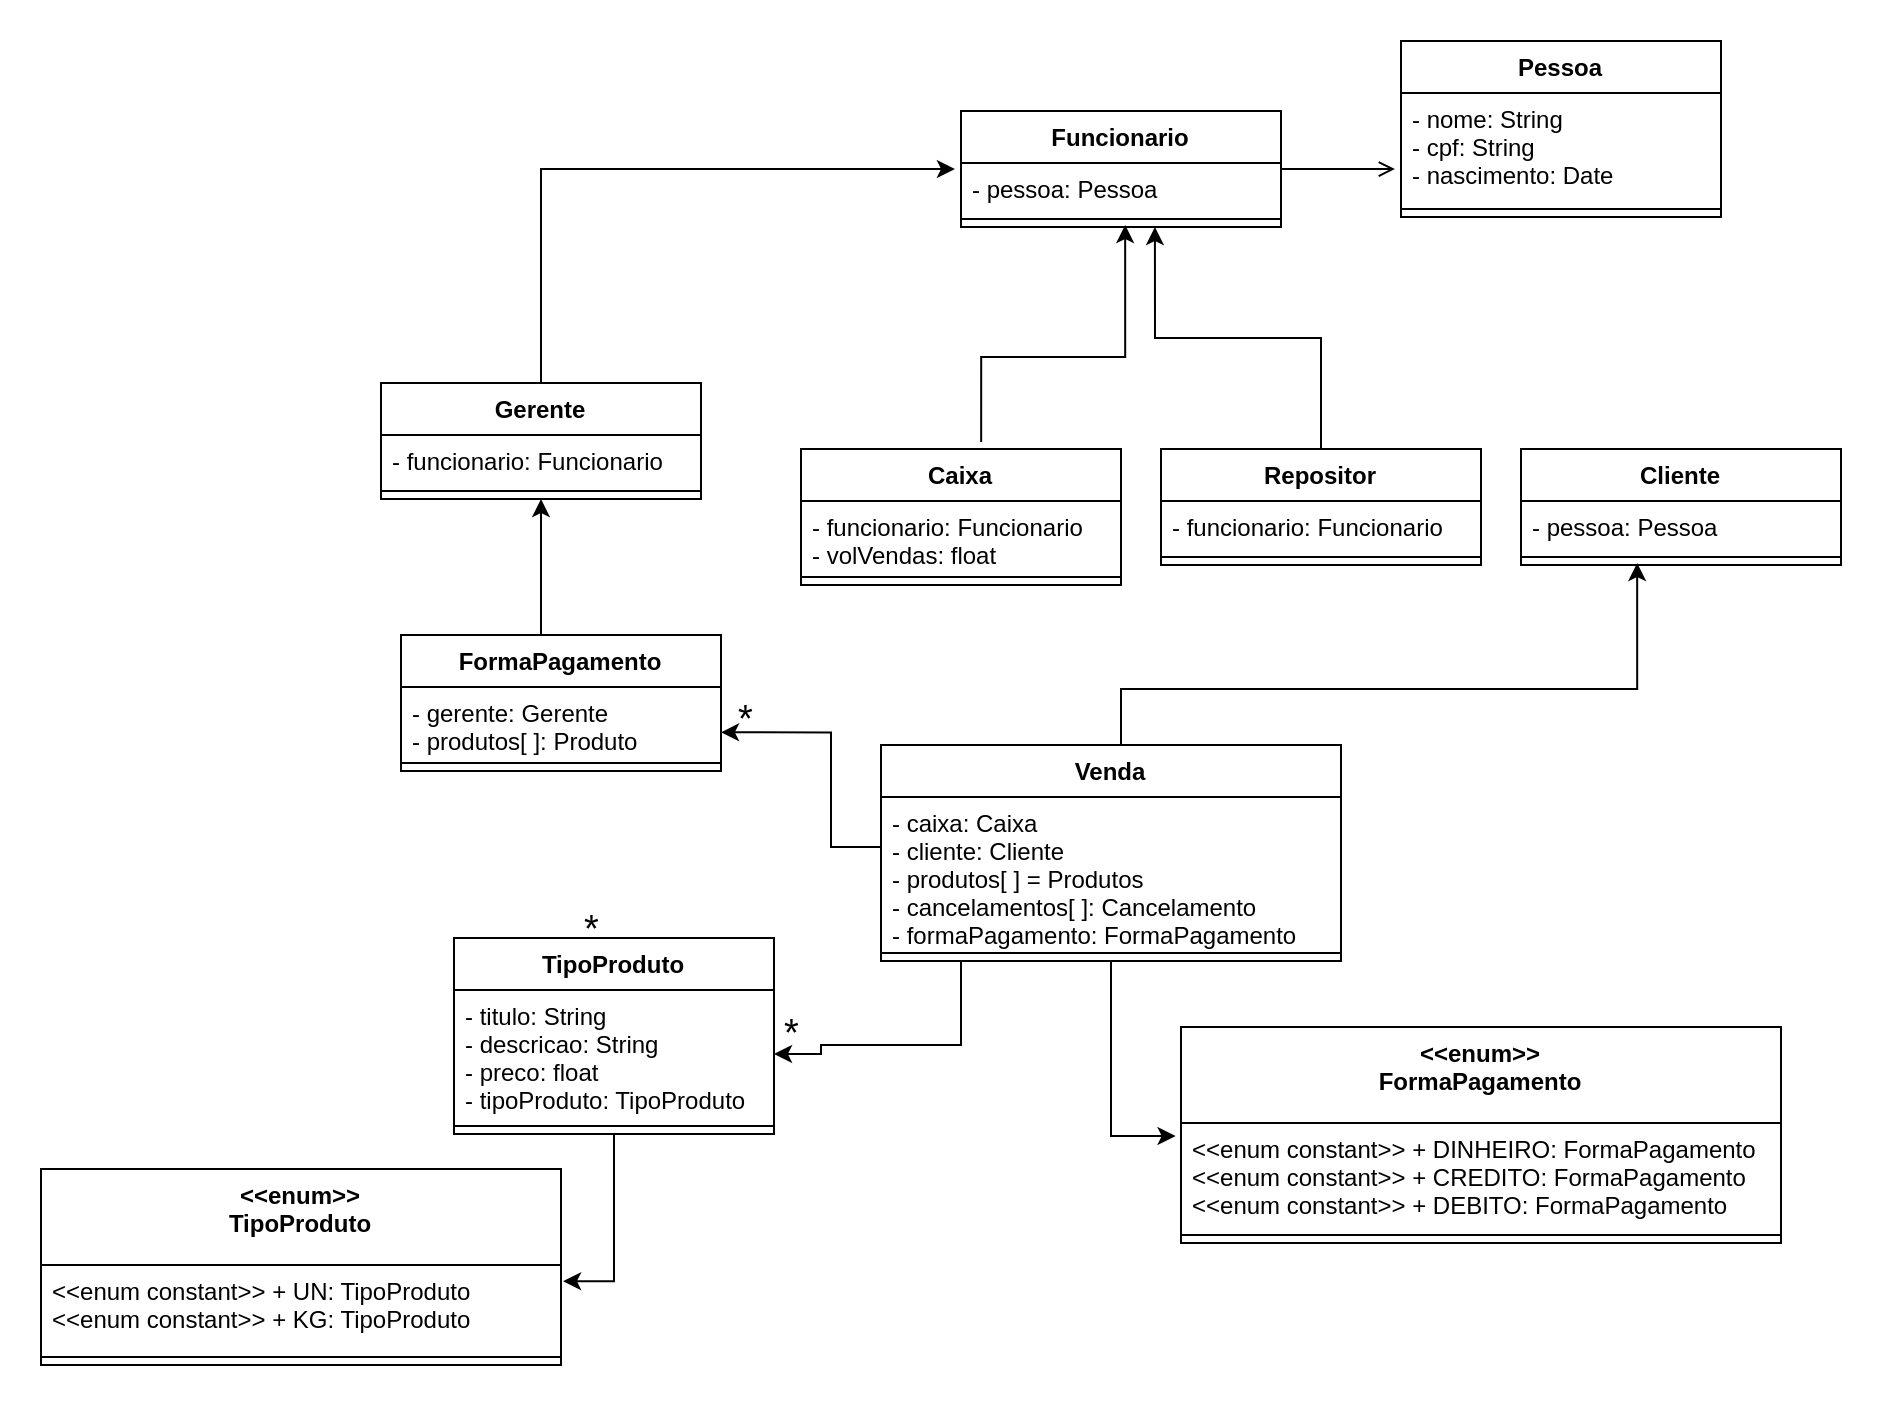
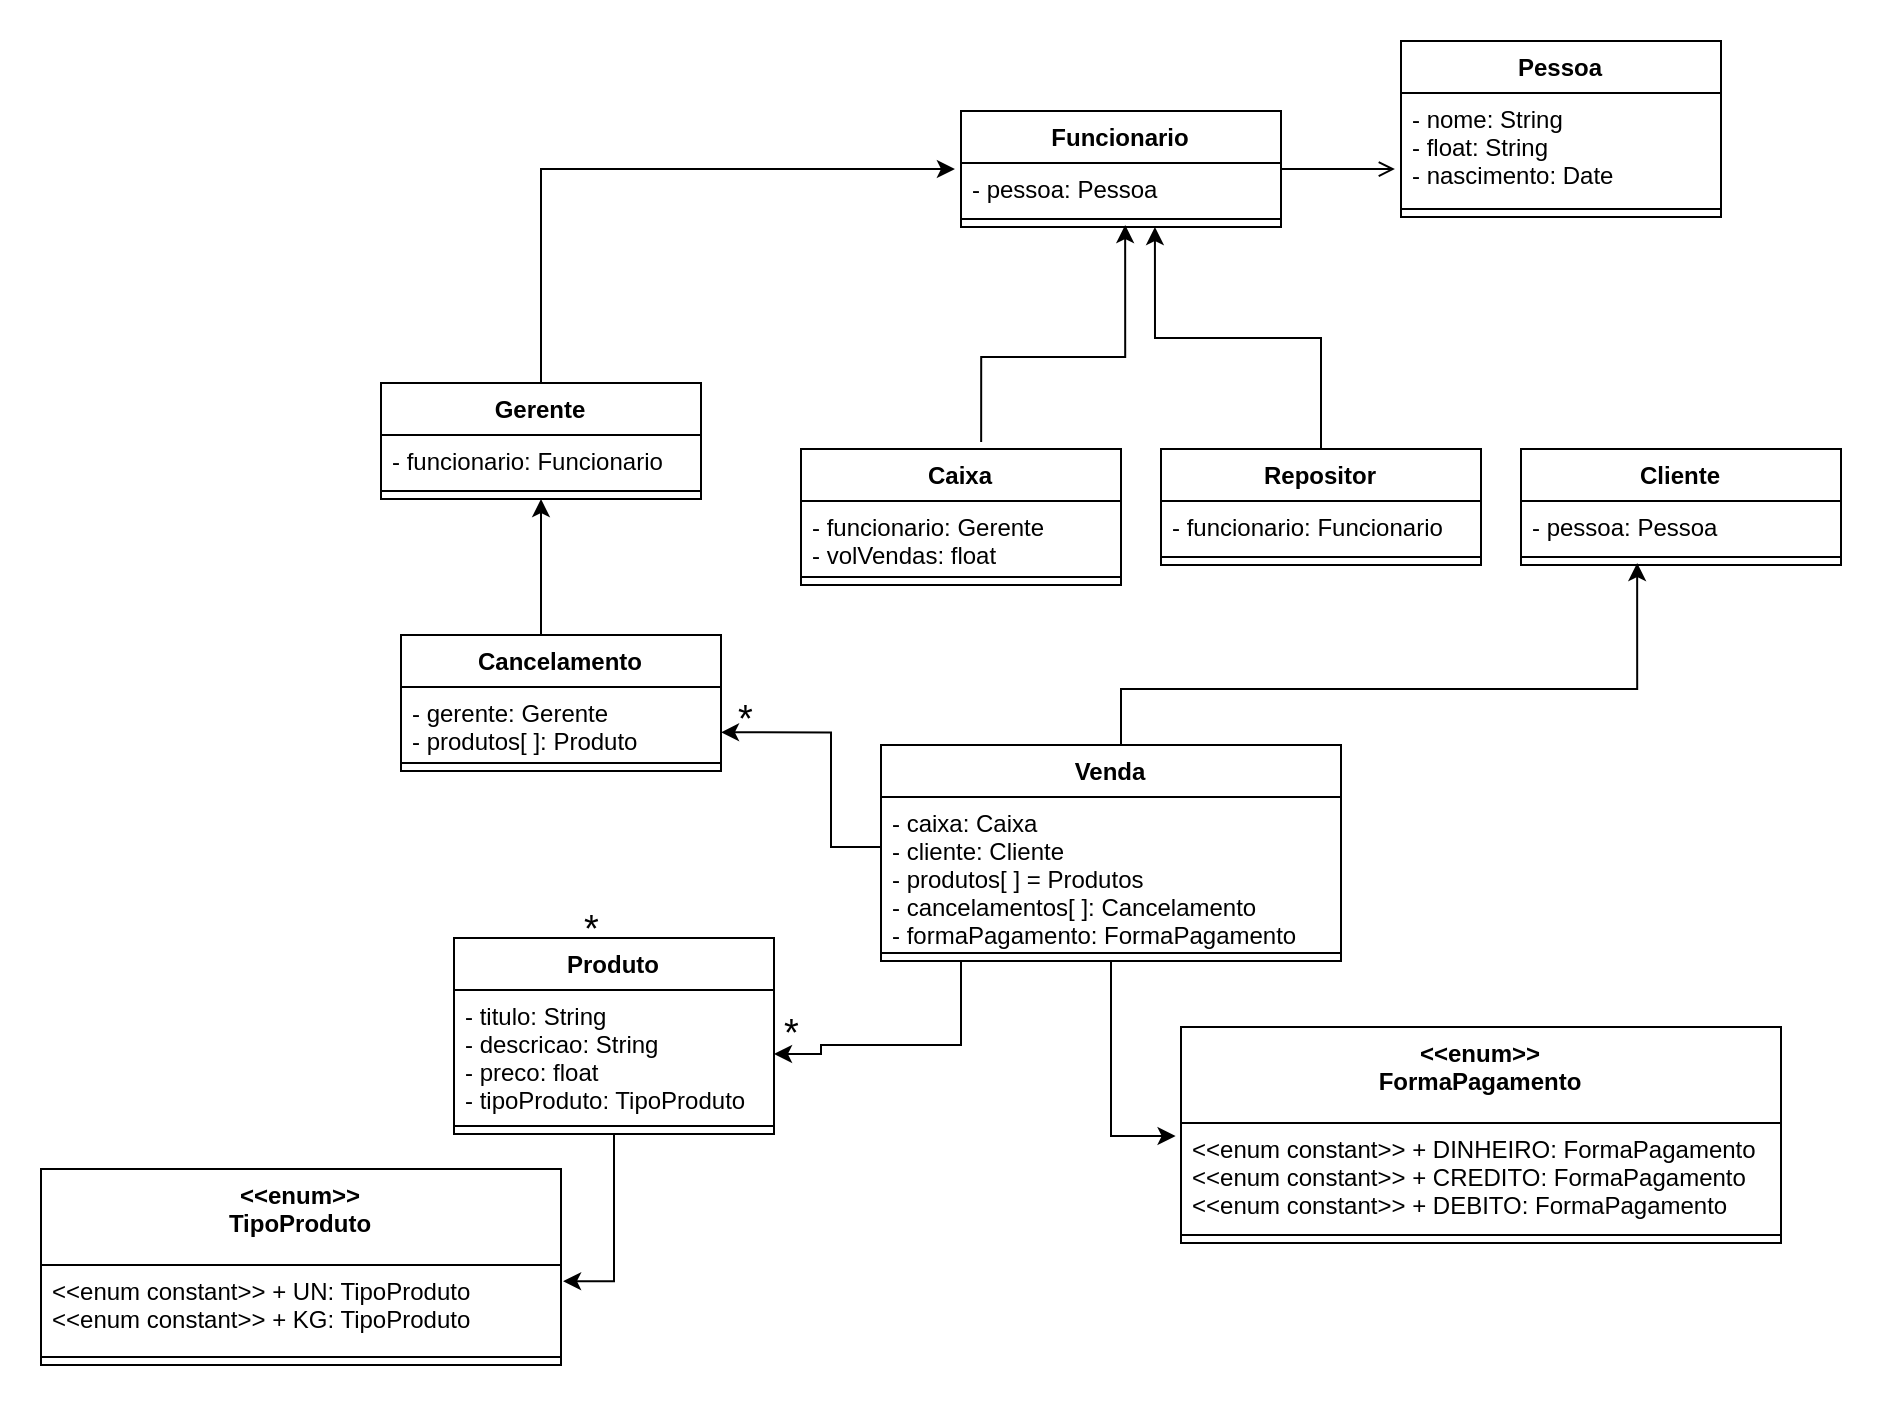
(1494, 120) -> (1494, 120)
(965, 528) -> (944, 528)
(560, 662) -> (560, 662)
(613, 965) -> (613, 965)
